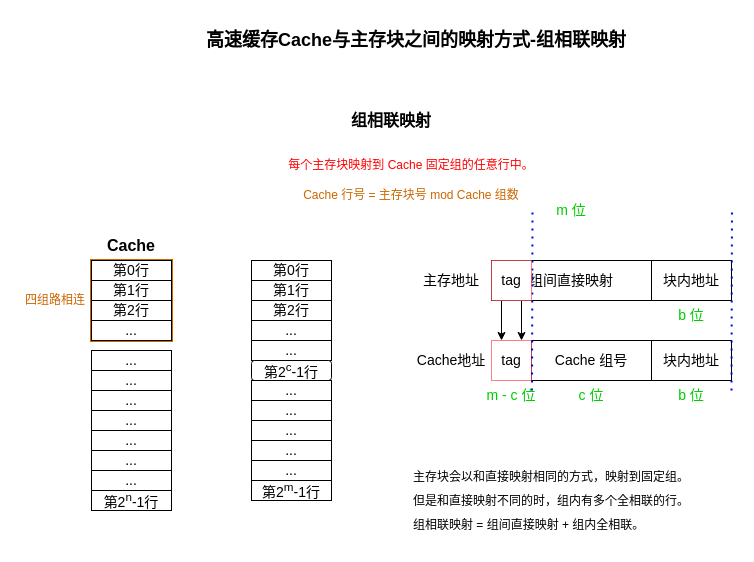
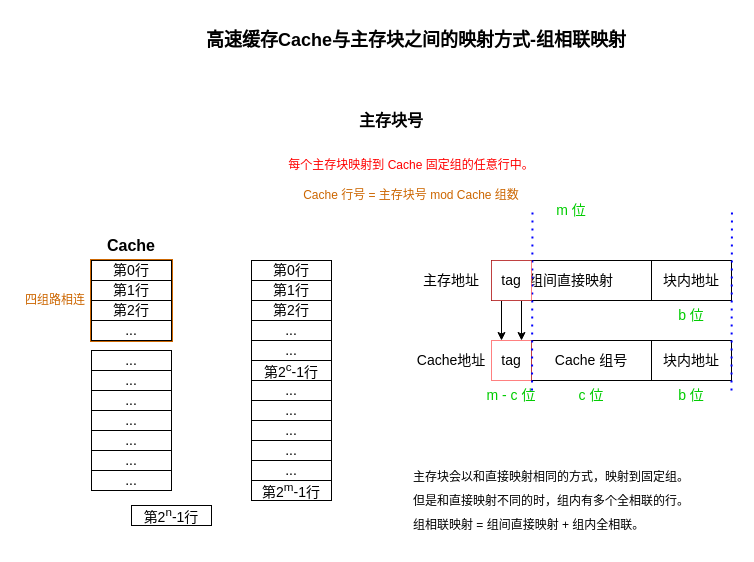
(392, 121) -> (392, 121)
(292, 371) -> (292, 371)
(132, 501) -> (172, 516)
